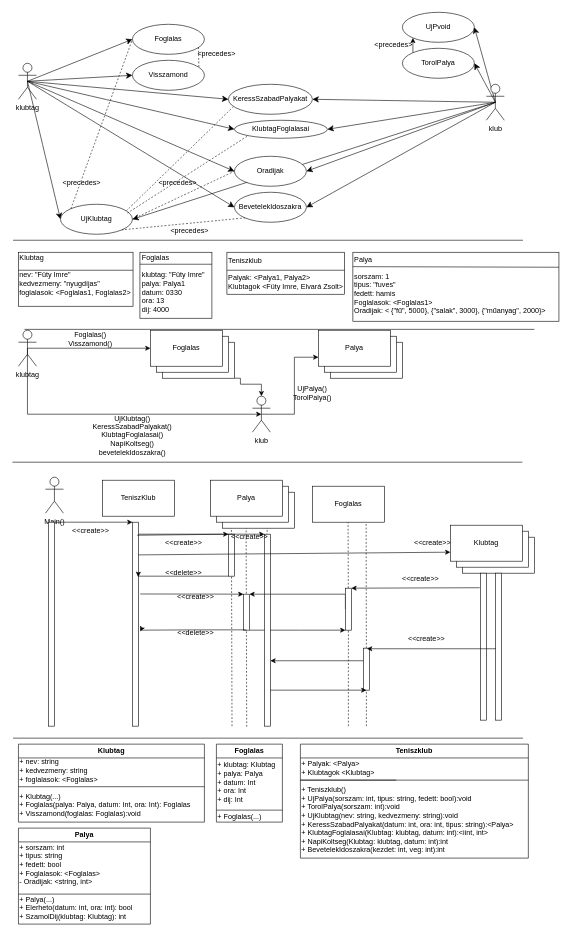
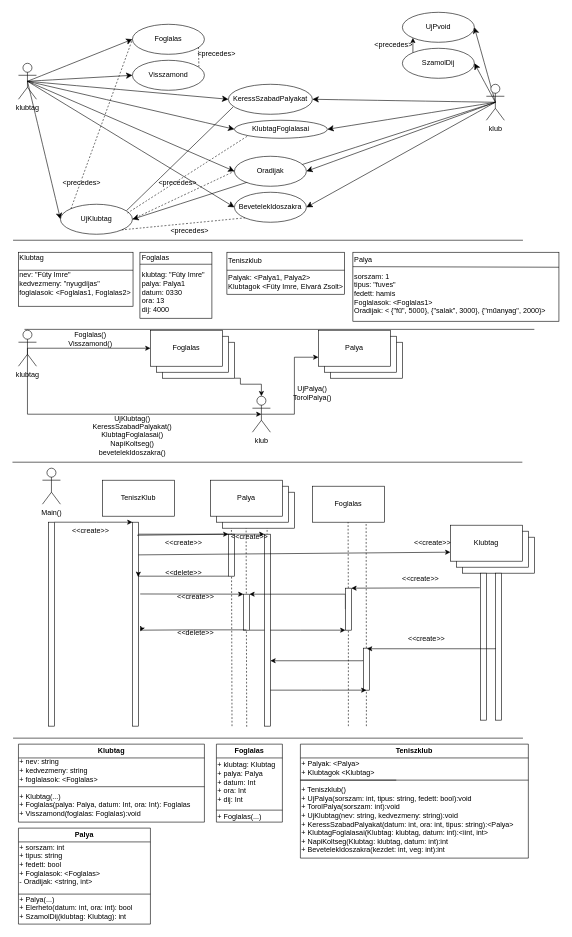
(438, 63) -> (438, 63)
(168, 170) -> (168, 170)
(54, 495) -> (51, 486)
